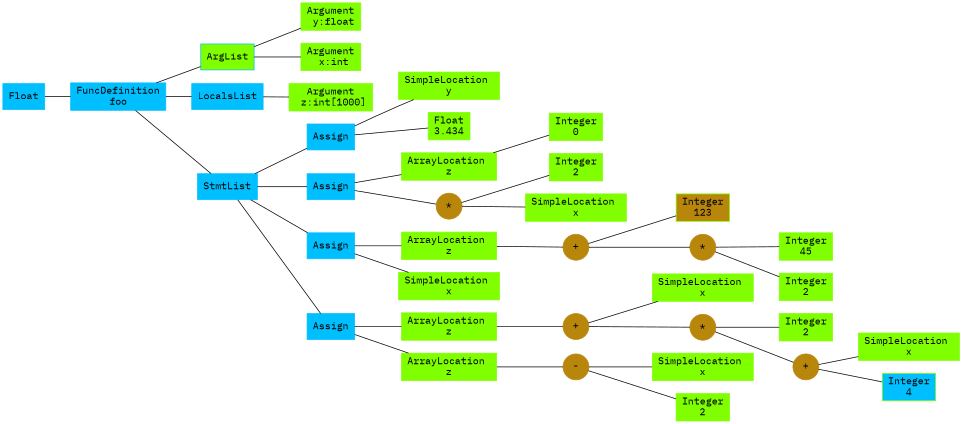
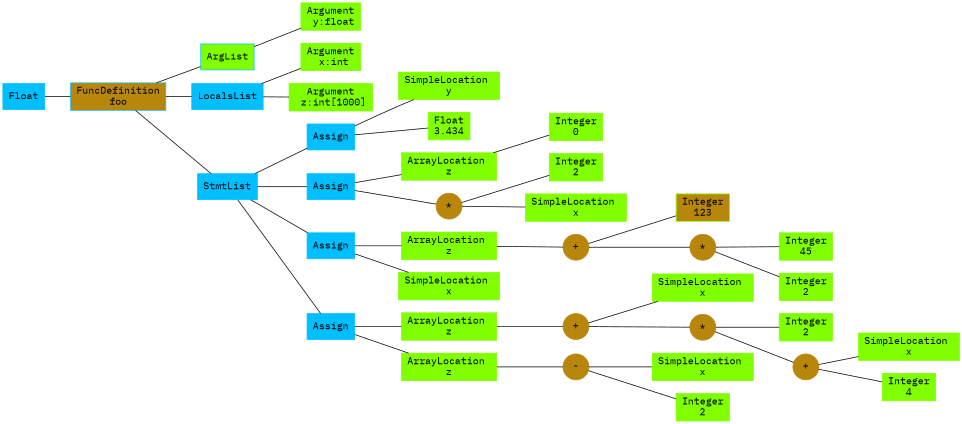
(278, 57) -> (281, 76)
(118, 97) -> (118, 97)
(909, 387) -> (909, 387)
